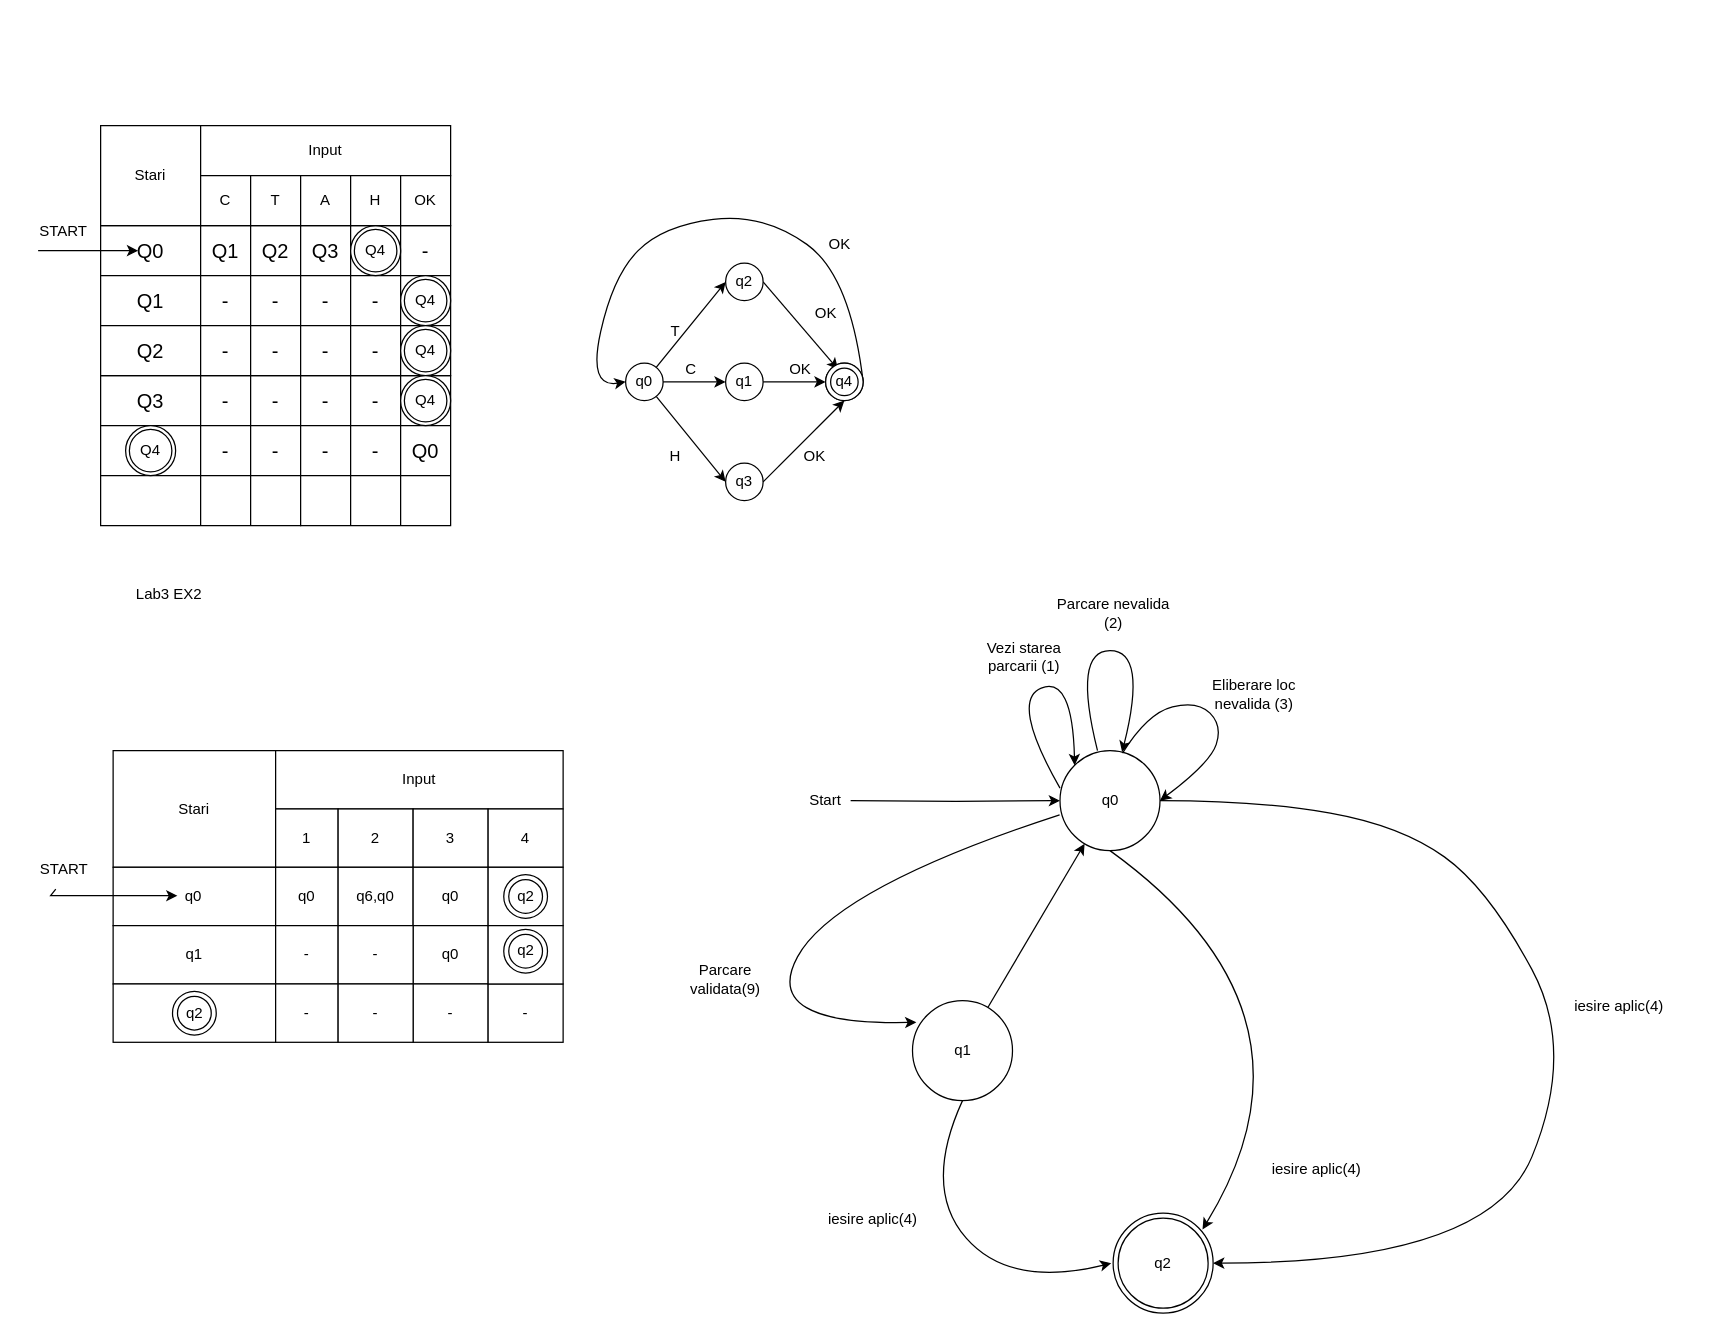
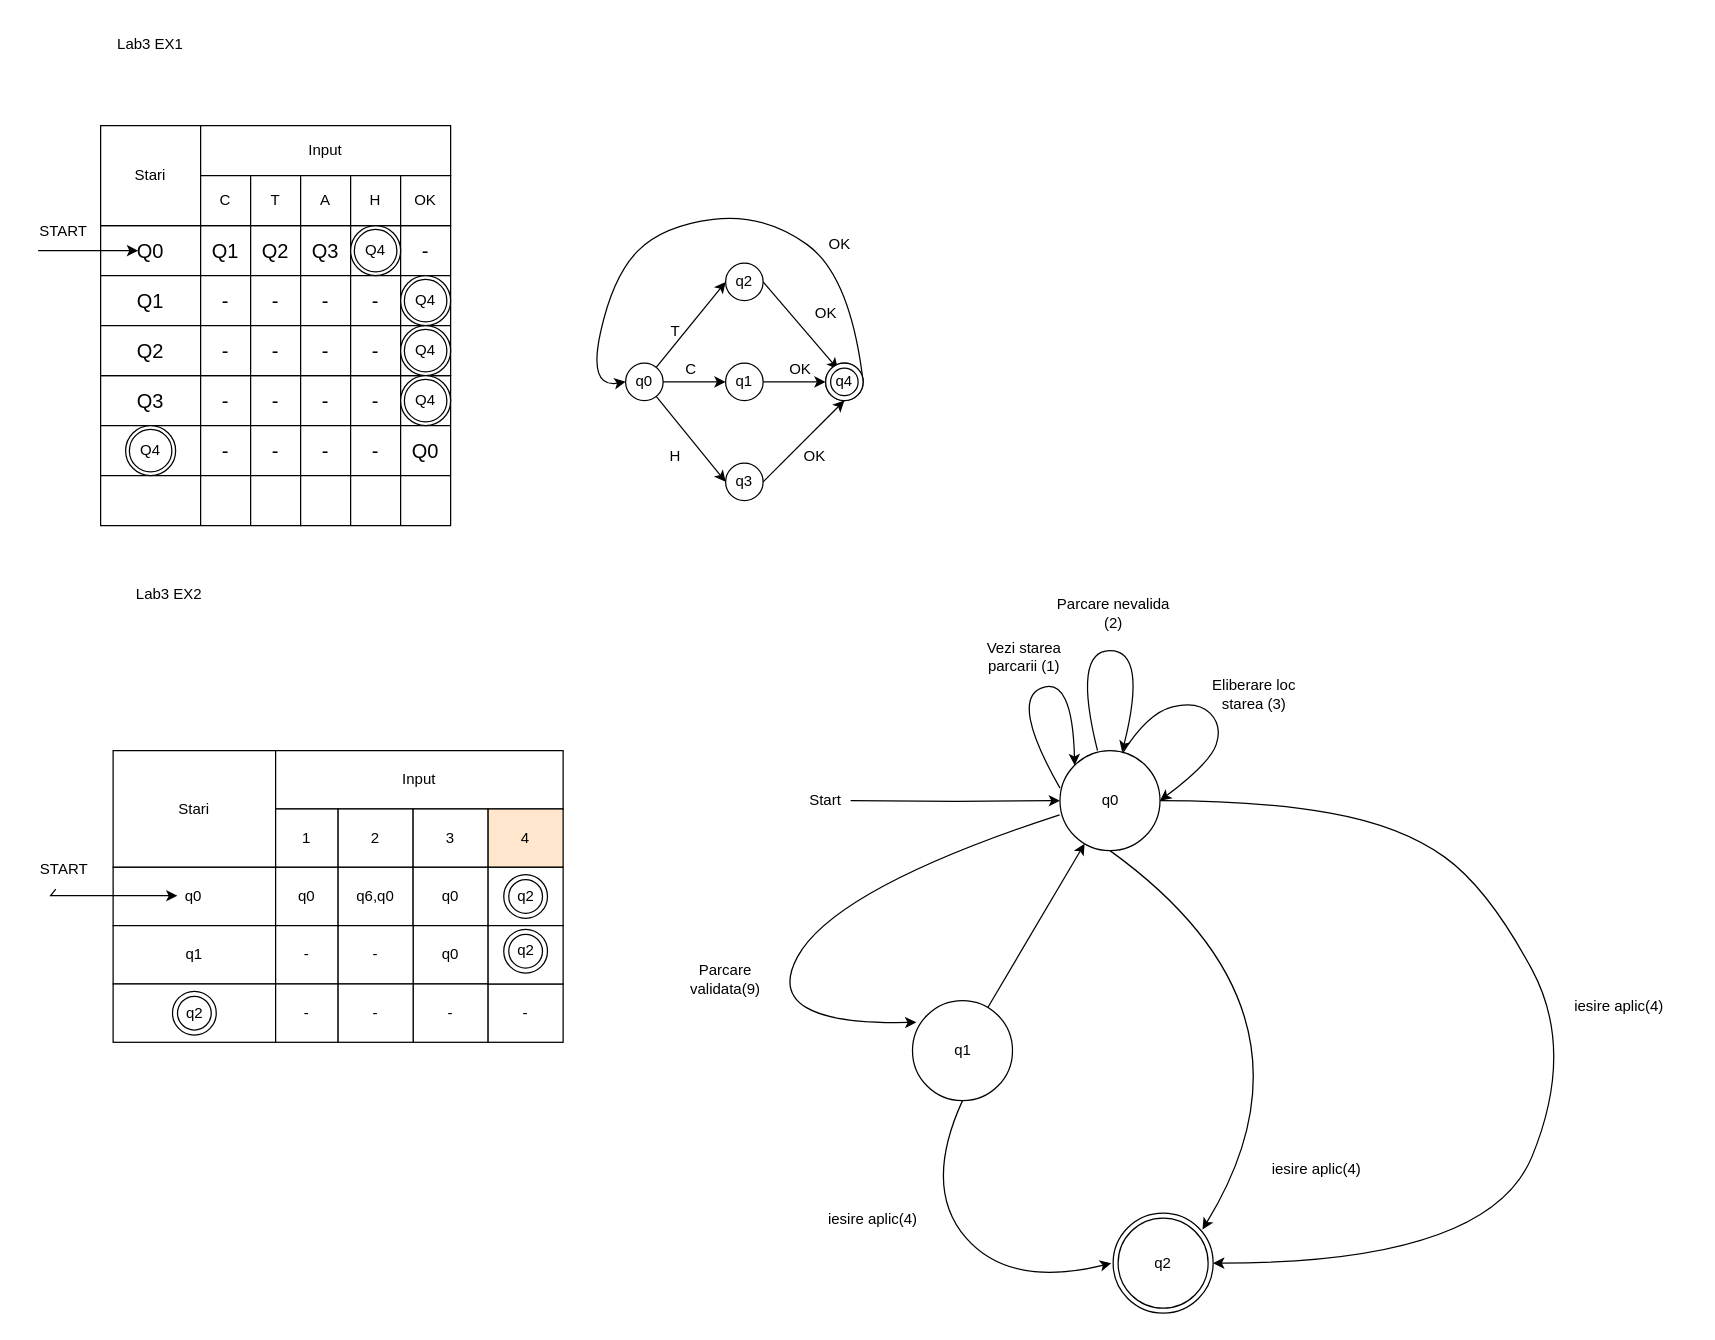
none -> (151, 44)
(1254, 694) -> (1254, 694)
(526, 838) -> (526, 838)
